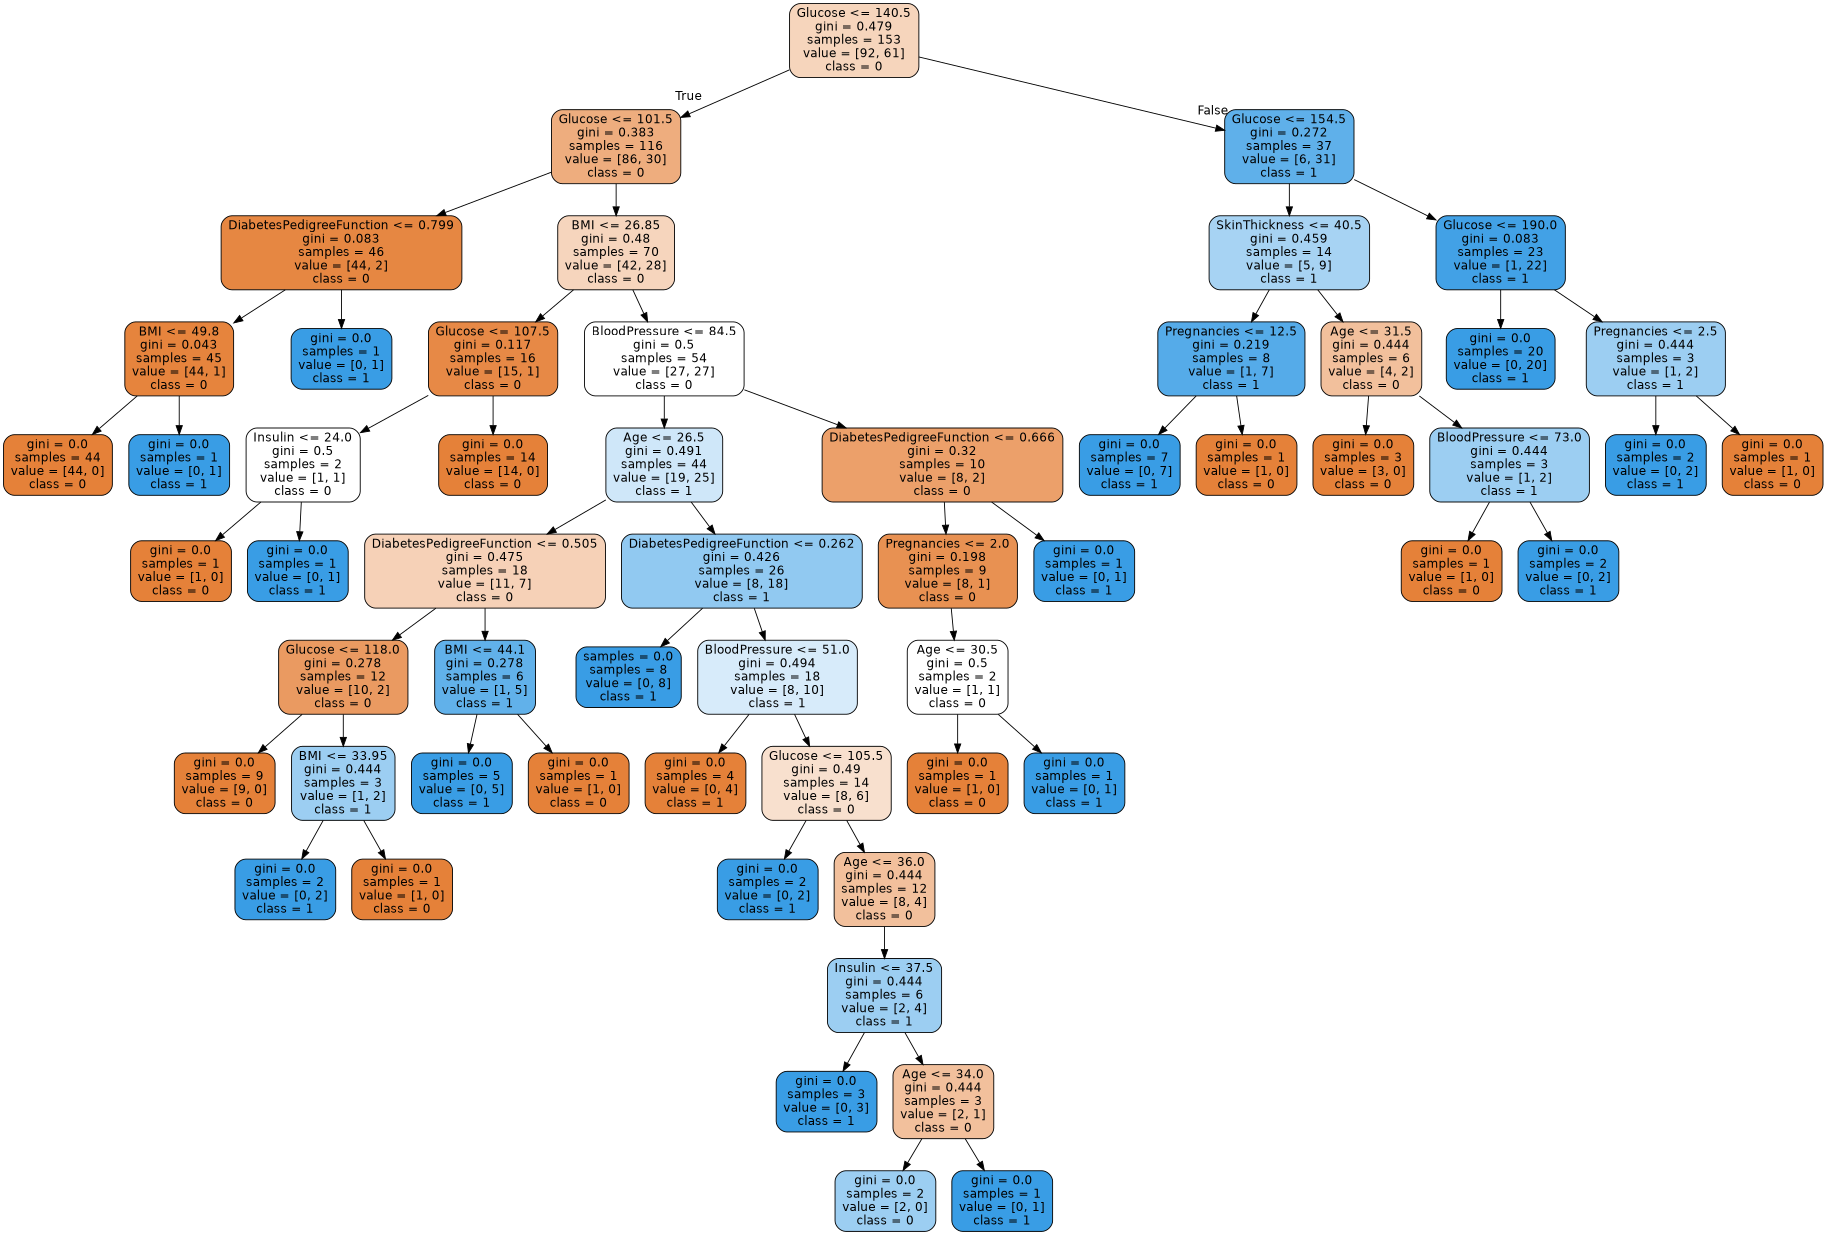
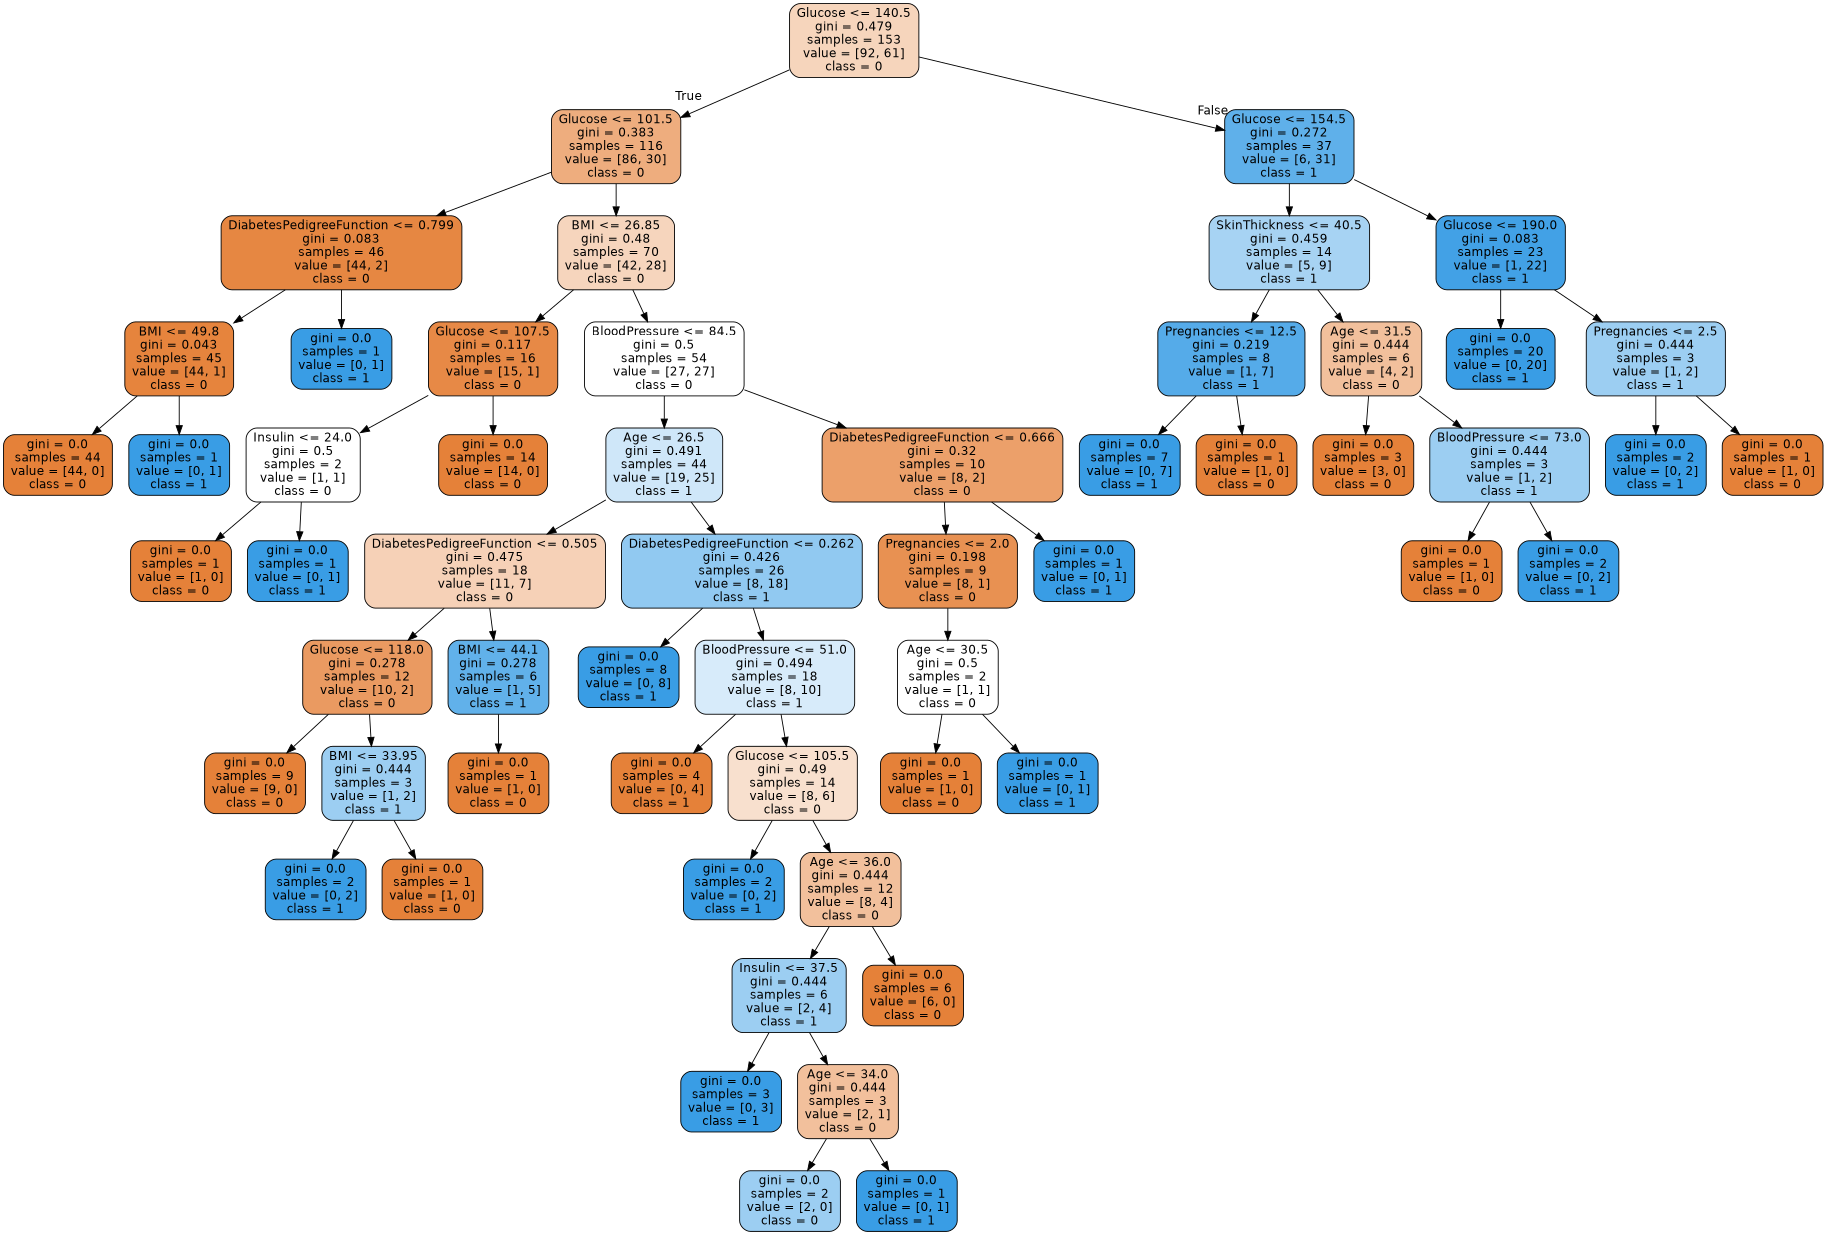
(629, 677) -> (629, 677)
(462, 783) -> none
none -> (913, 996)
